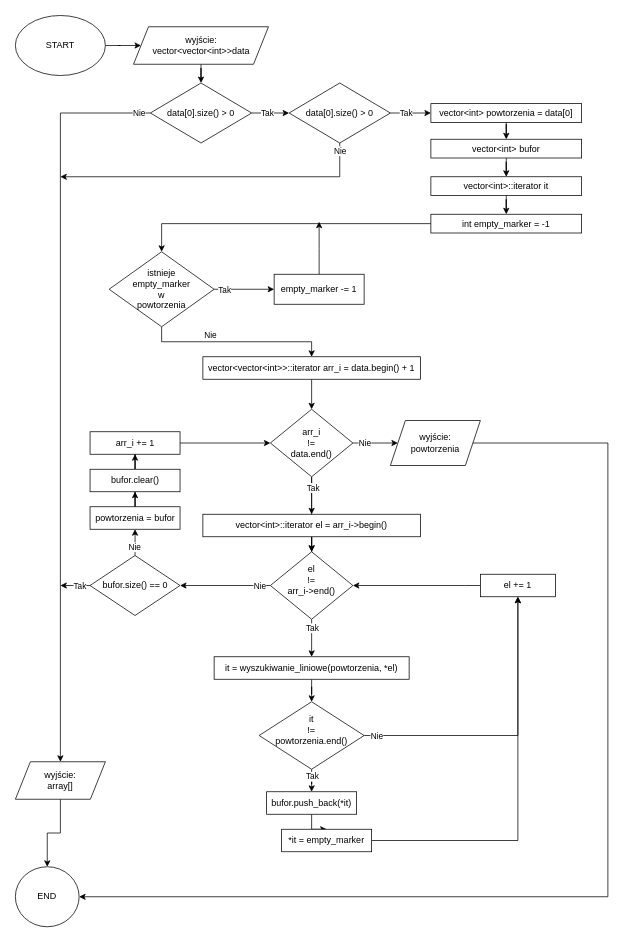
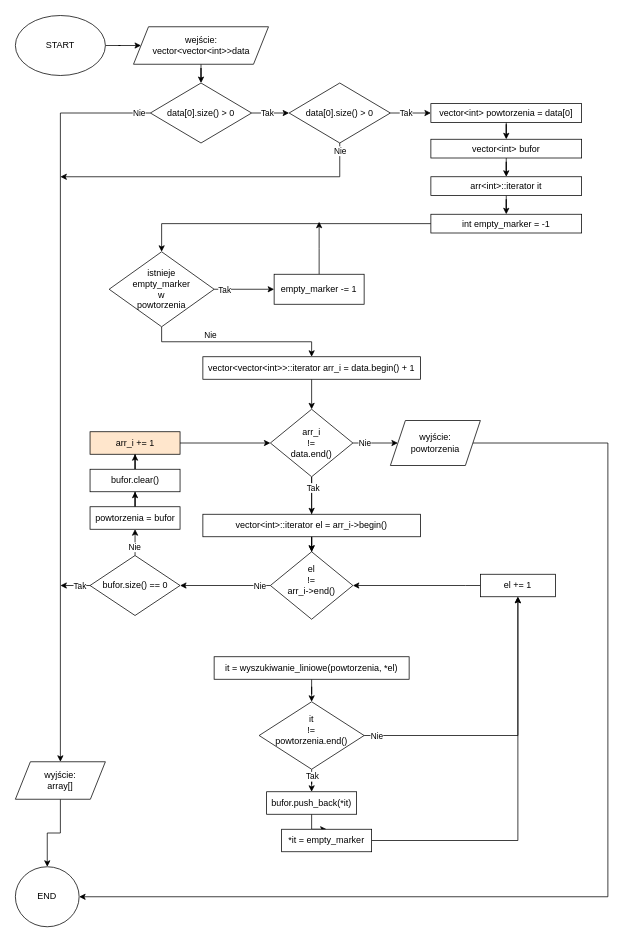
(201, 45) -> (201, 45)
(506, 186) -> (506, 186)
(135, 443) -> (135, 443)
(312, 635) -> none
